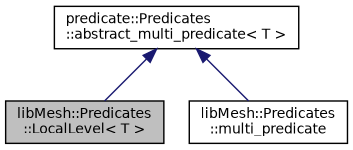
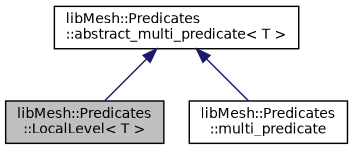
(177, 28) -> (177, 28)
